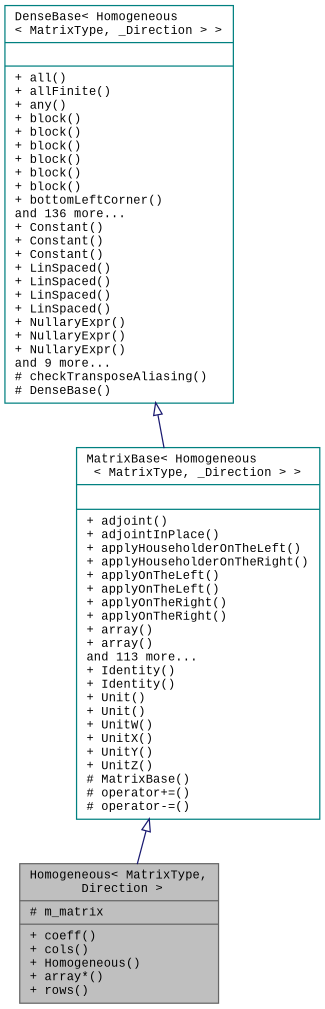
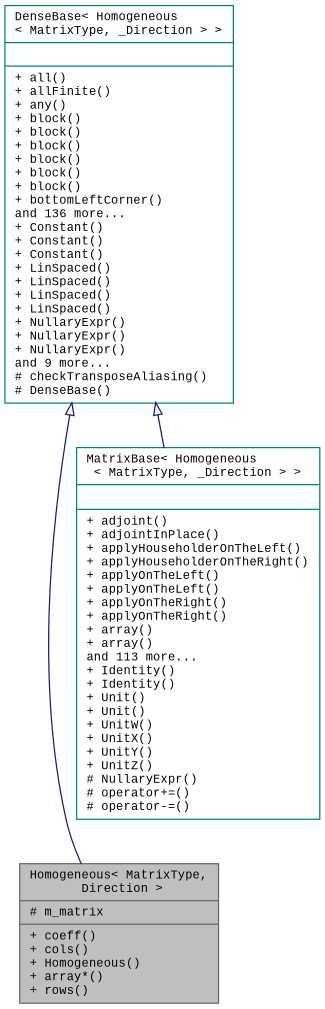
(139, 779) -> (143, 779)
(142, 848) -> (49, 641)
